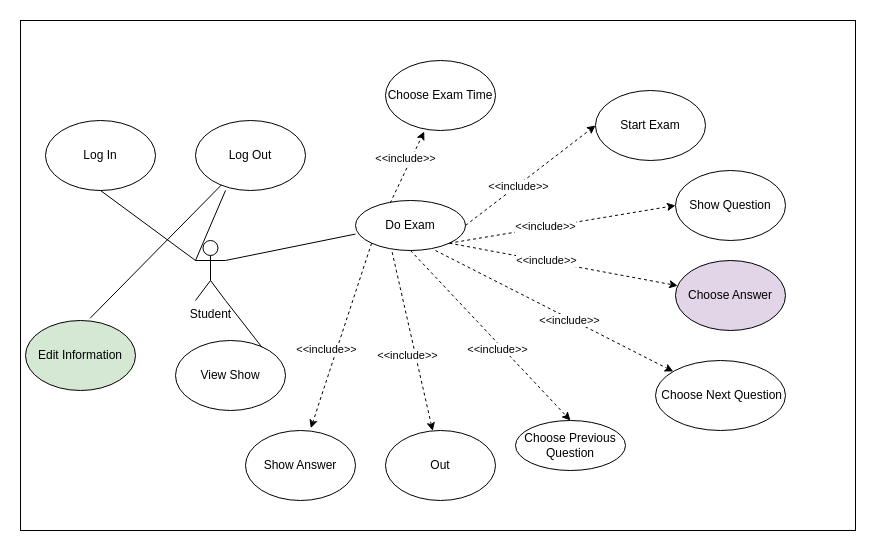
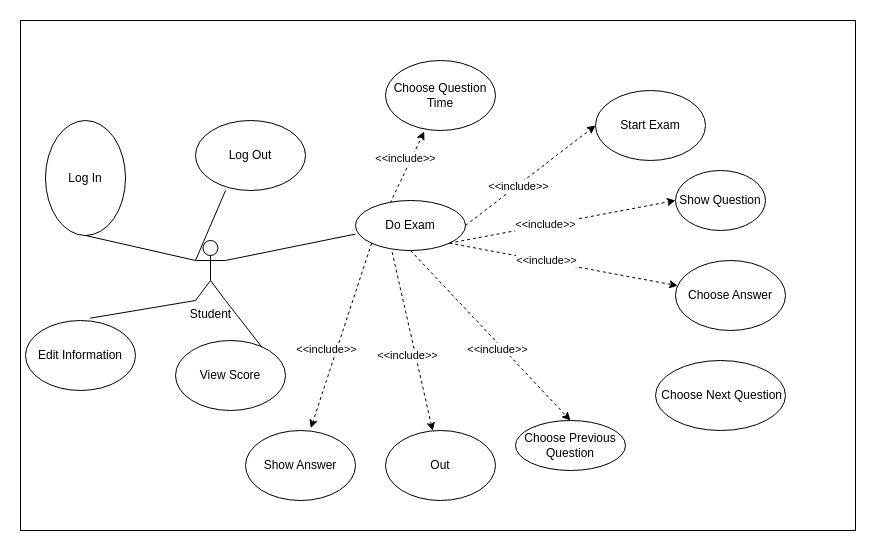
(441, 96) -> (441, 96)
(101, 156) -> (86, 178)
(731, 206) -> (721, 201)
(154, 253) -> (142, 310)
(731, 296) -> (731, 296)
(552, 310) -> none
(81, 356) -> (81, 356)
(231, 376) -> (231, 376)
